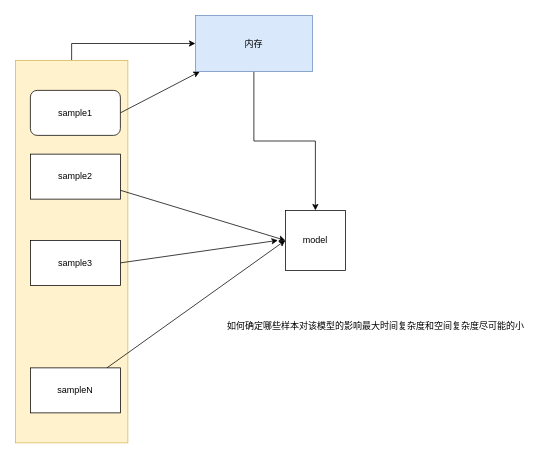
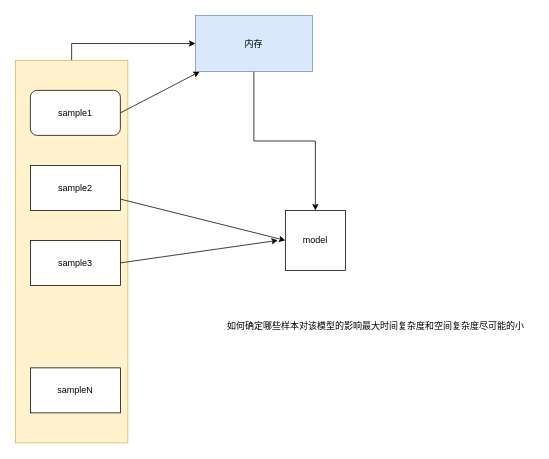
(75, 177) -> (75, 188)
(194, 306) -> none
